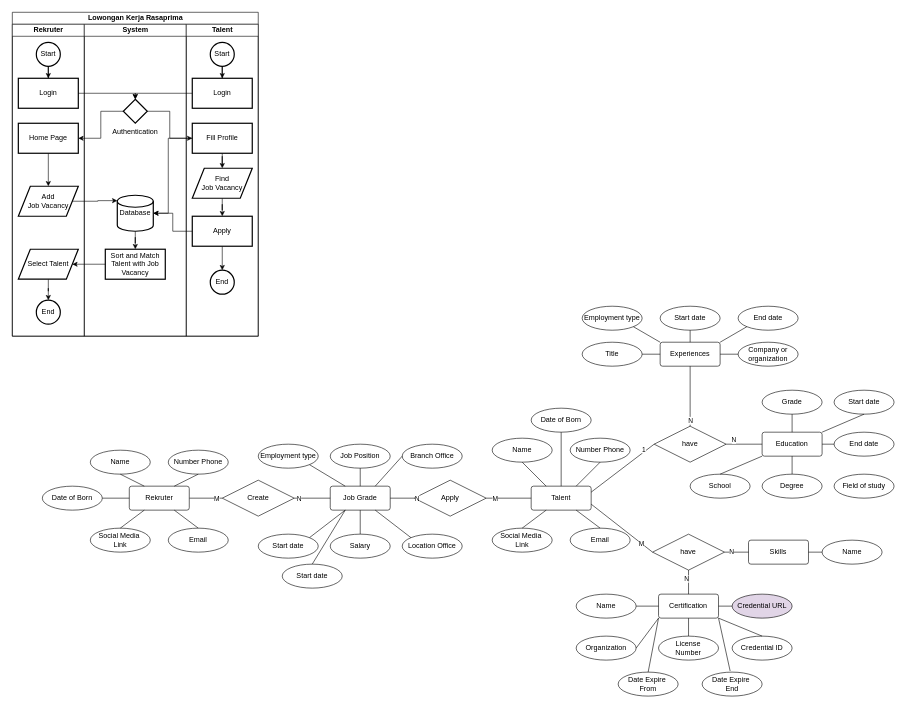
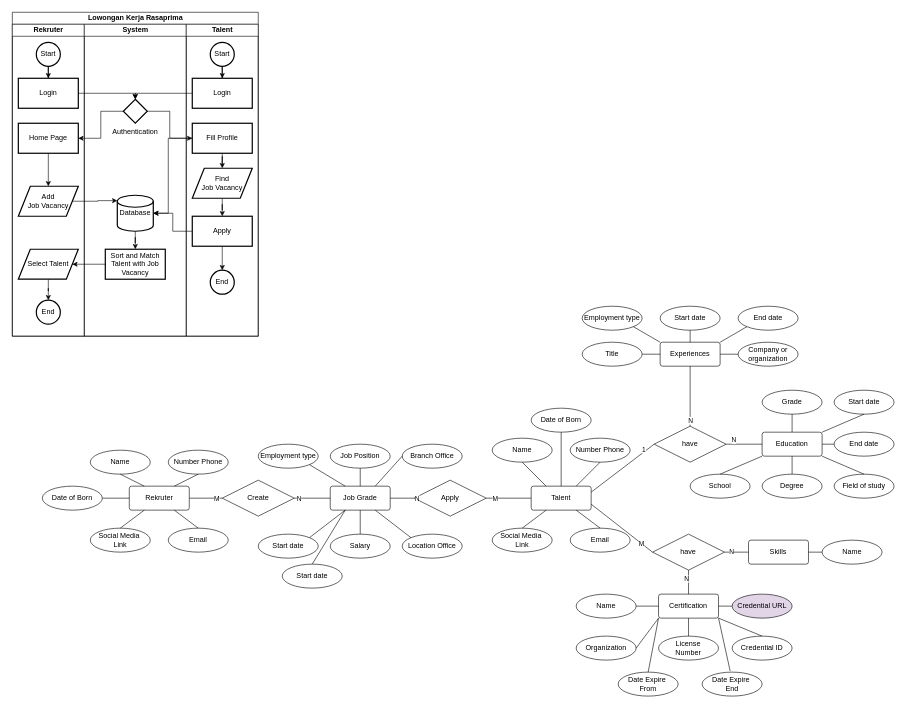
none -> (843, 465)
